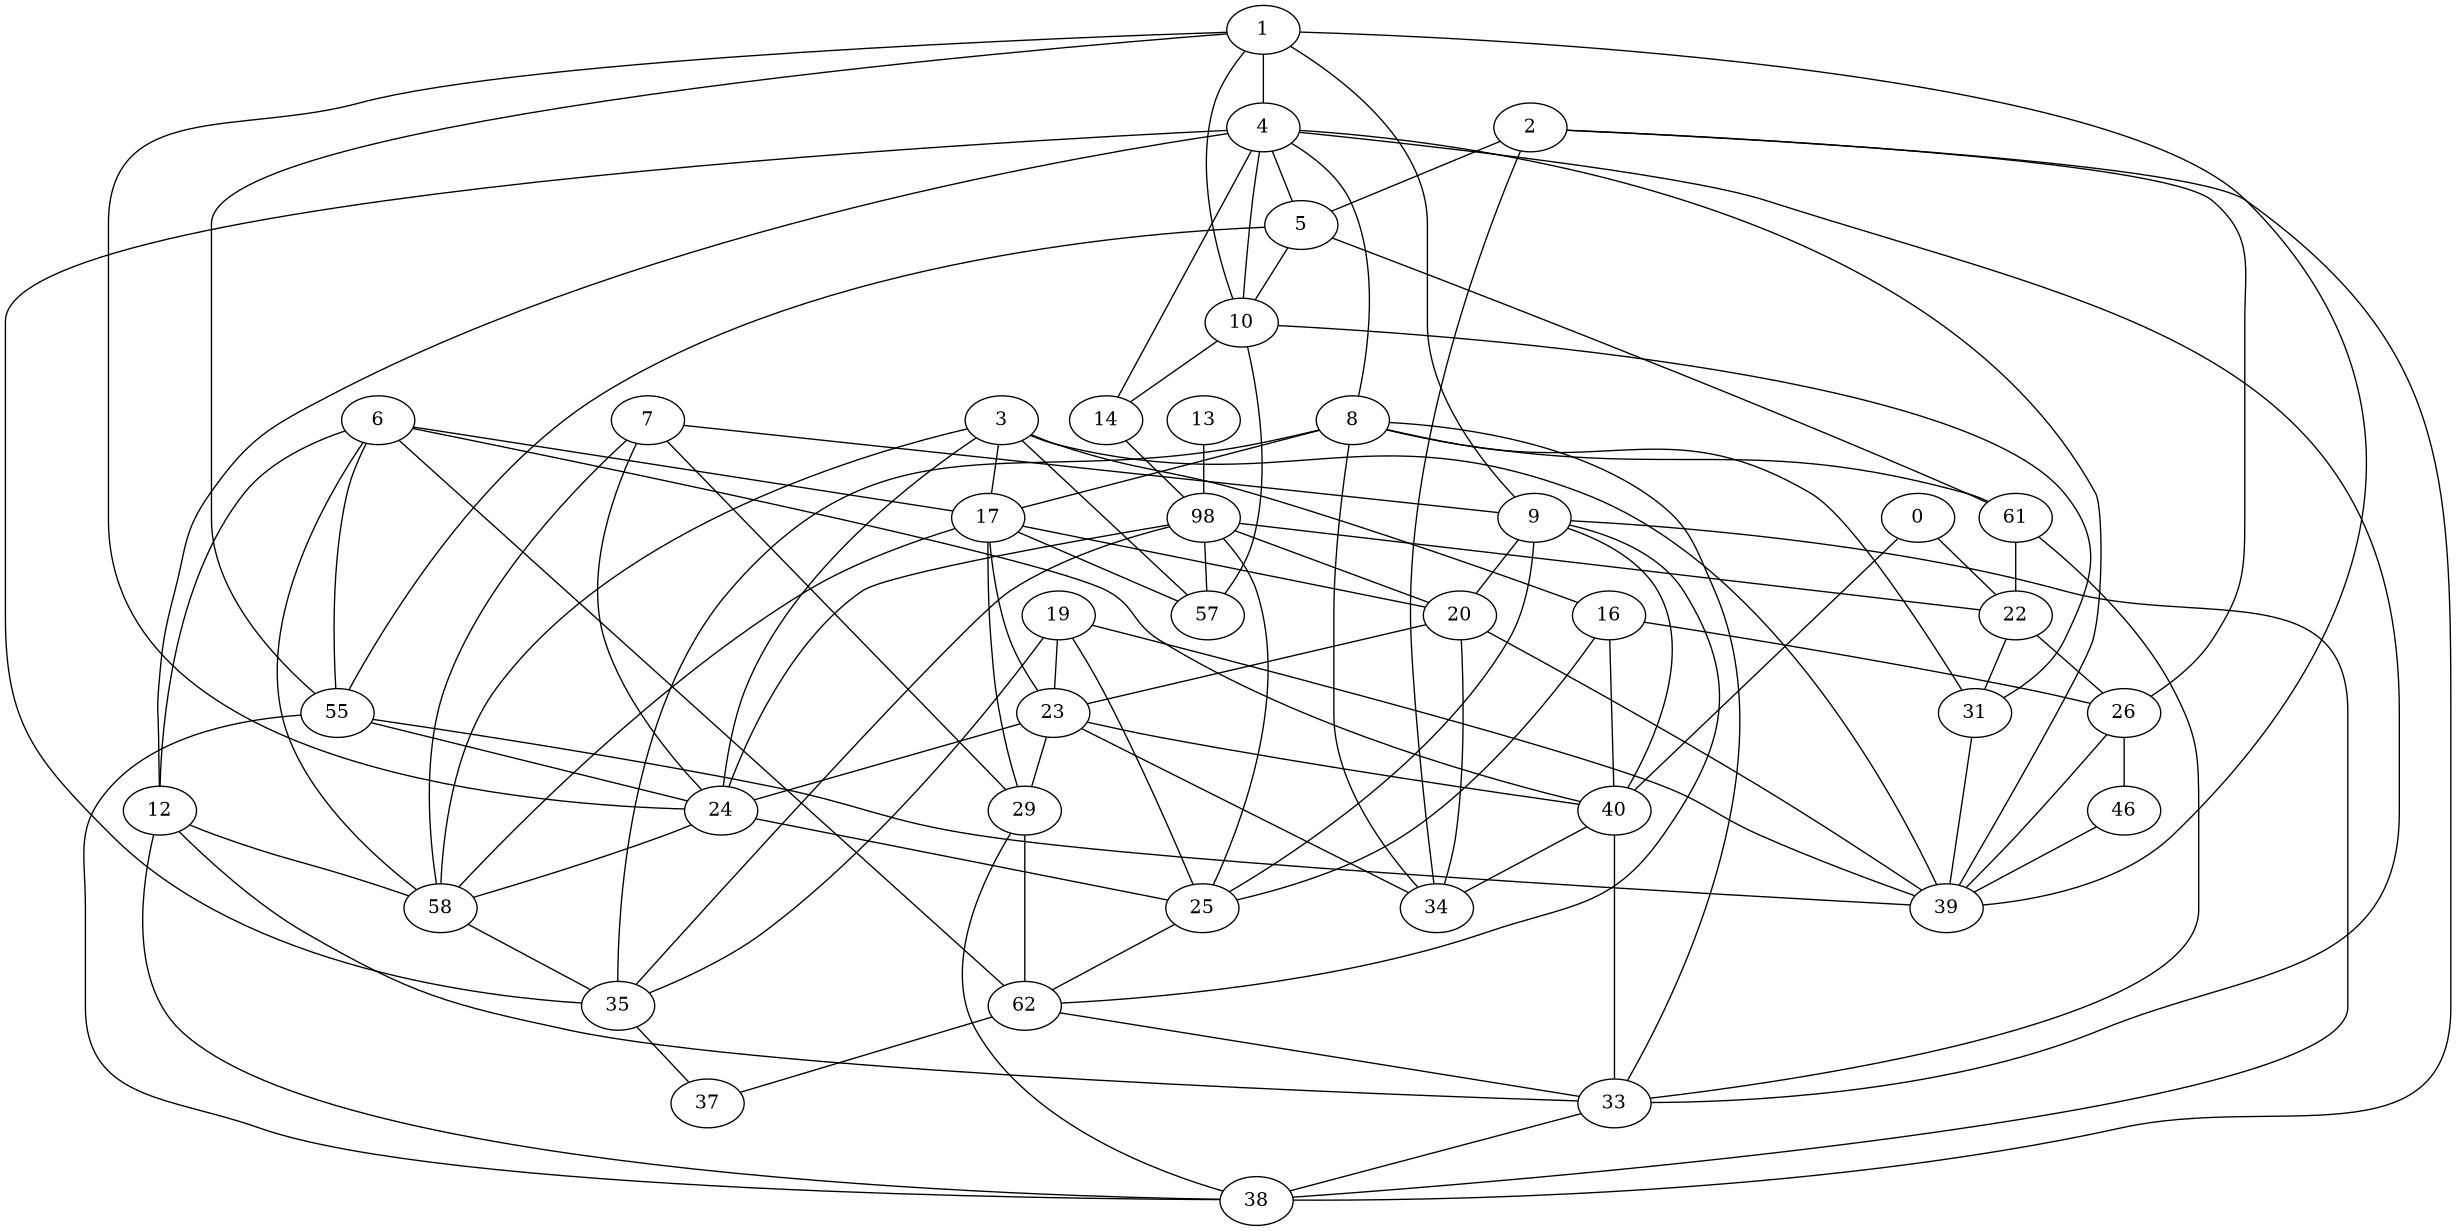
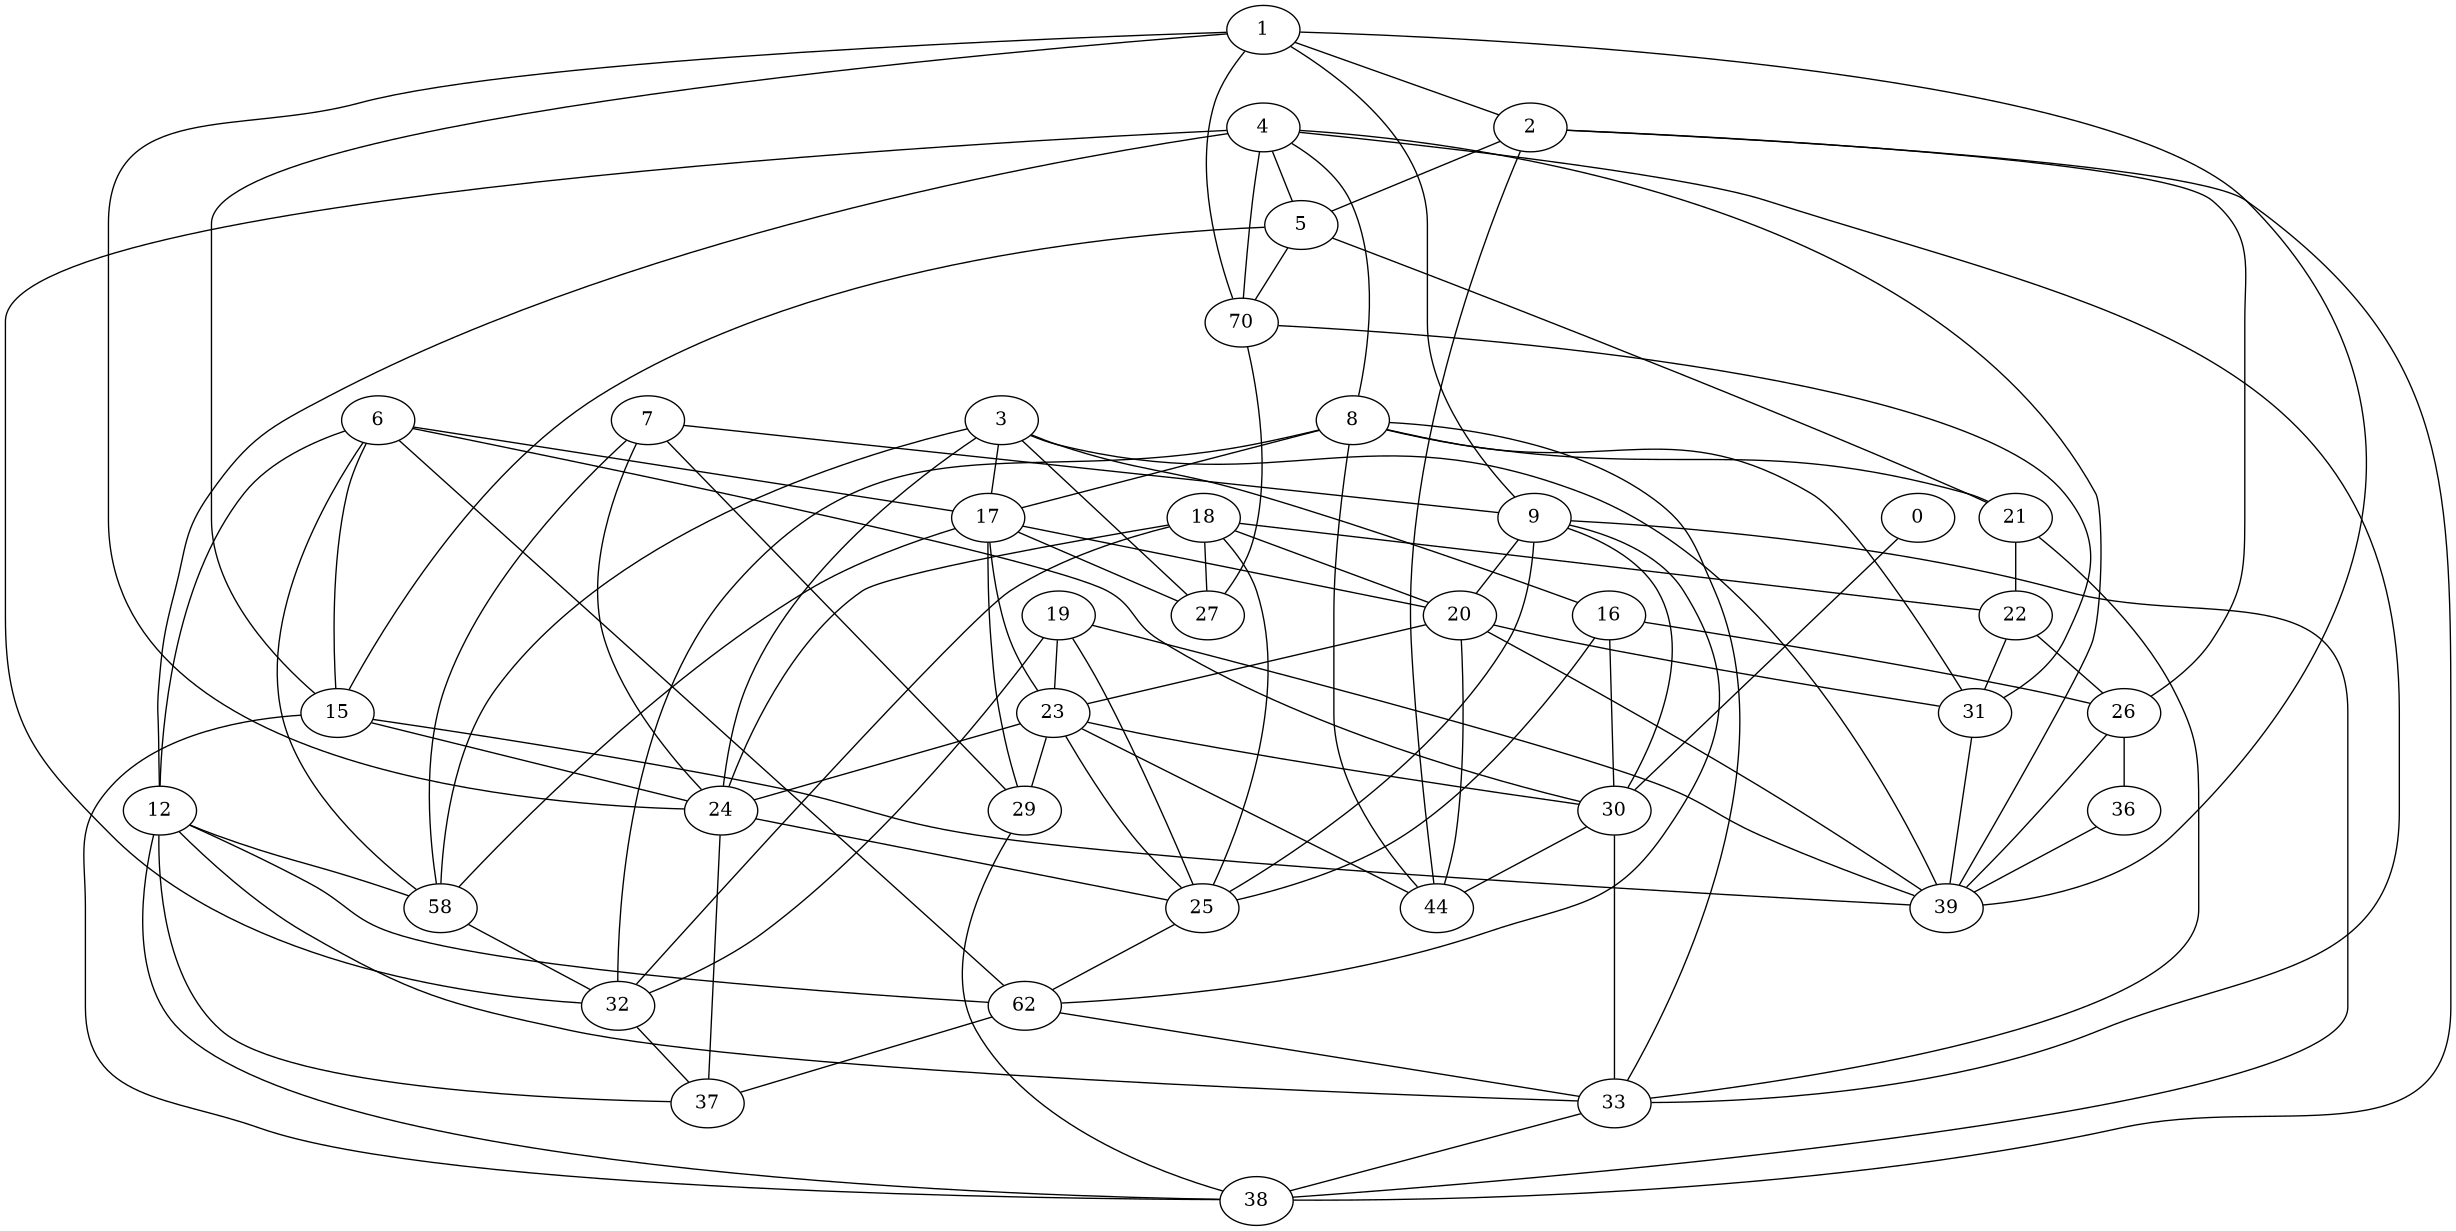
(1263, 79) -> (1397, 79)
(1242, 323) -> (1242, 323)
(1106, 420) -> none
(1204, 420) -> none
(1204, 518) -> (1204, 518)
(2016, 518) -> (2016, 518)
(1958, 558) -> none
(1208, 615) -> (1208, 615)
none -> (1705, 667)
(338, 713) -> (338, 713)
(1614, 811) -> (1614, 811)
(2124, 811) -> (2124, 811)
none -> (1118, 816)
(583, 863) -> (715, 951)
(1025, 908) -> (575, 966)
(1437, 908) -> (1437, 908)
(618, 1006) -> (618, 1006)
none -> (337, 1072)
